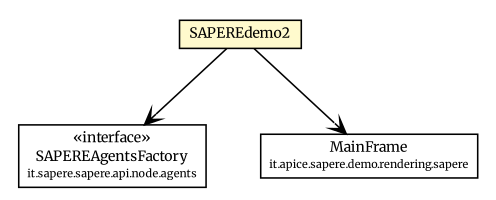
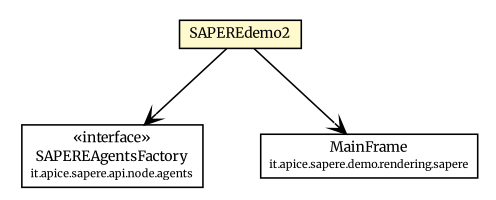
(112, 174) -> (112, 174)
